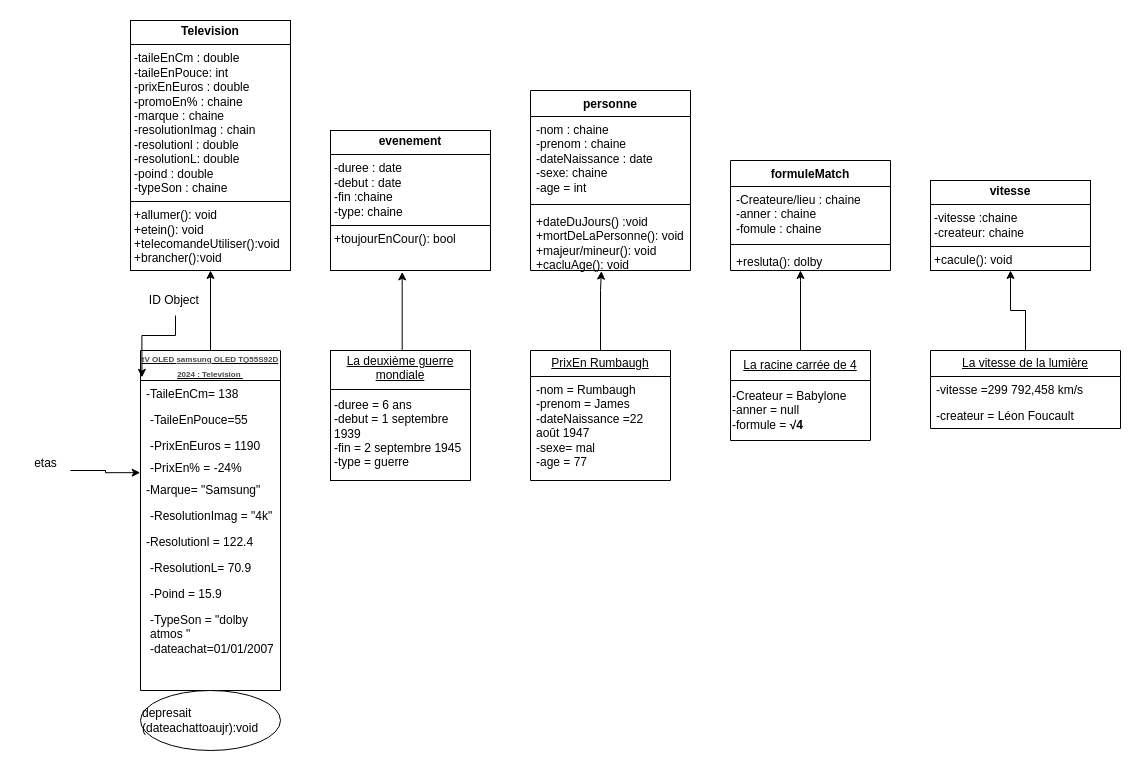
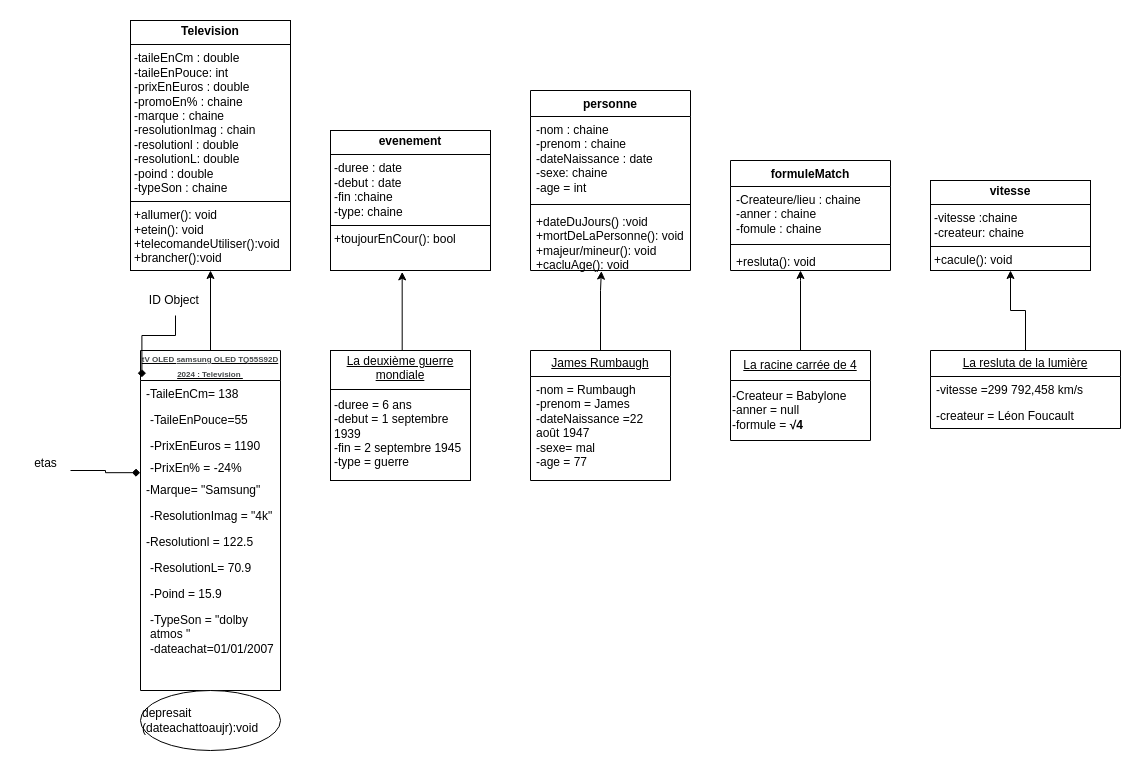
(787, 263) -> (784, 263)
(601, 364) -> (601, 364)
(1026, 364) -> (1026, 364)
(142, 369) -> (142, 368)
(132, 473) -> (131, 473)
(204, 543) -> (204, 543)
